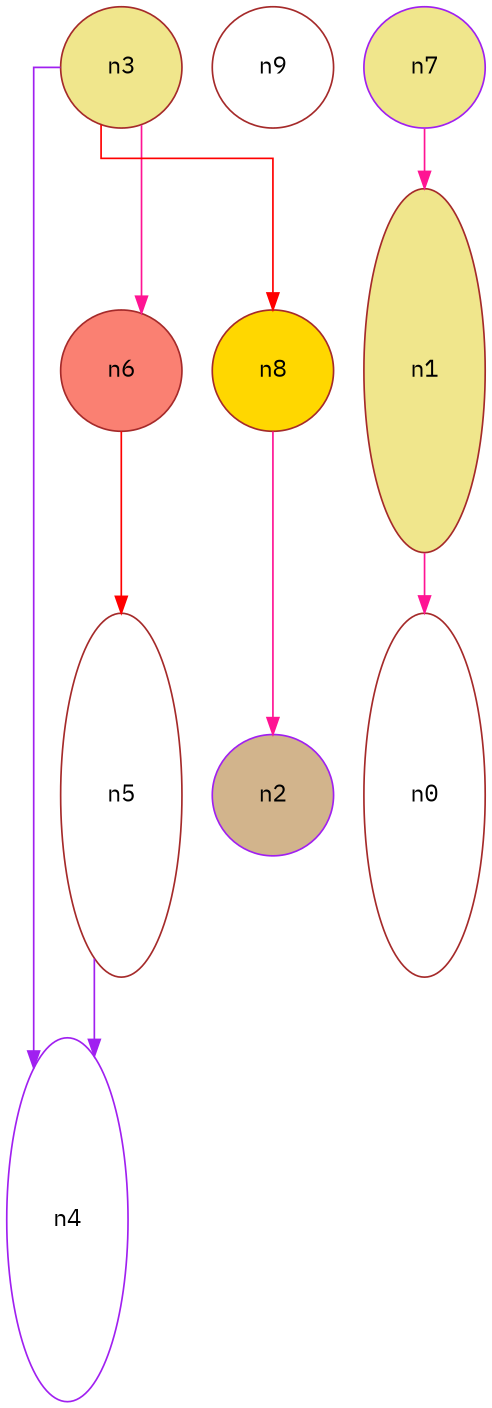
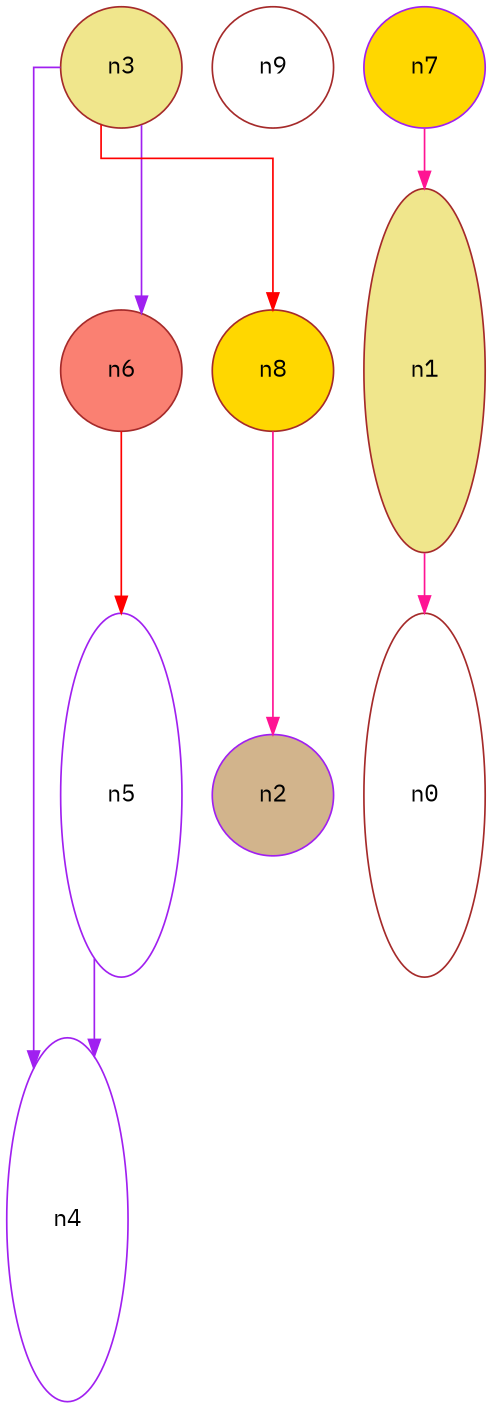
(425, 67) -> (425, 67)
(142, 211) -> (142, 211)
(121, 795) -> (121, 795)
